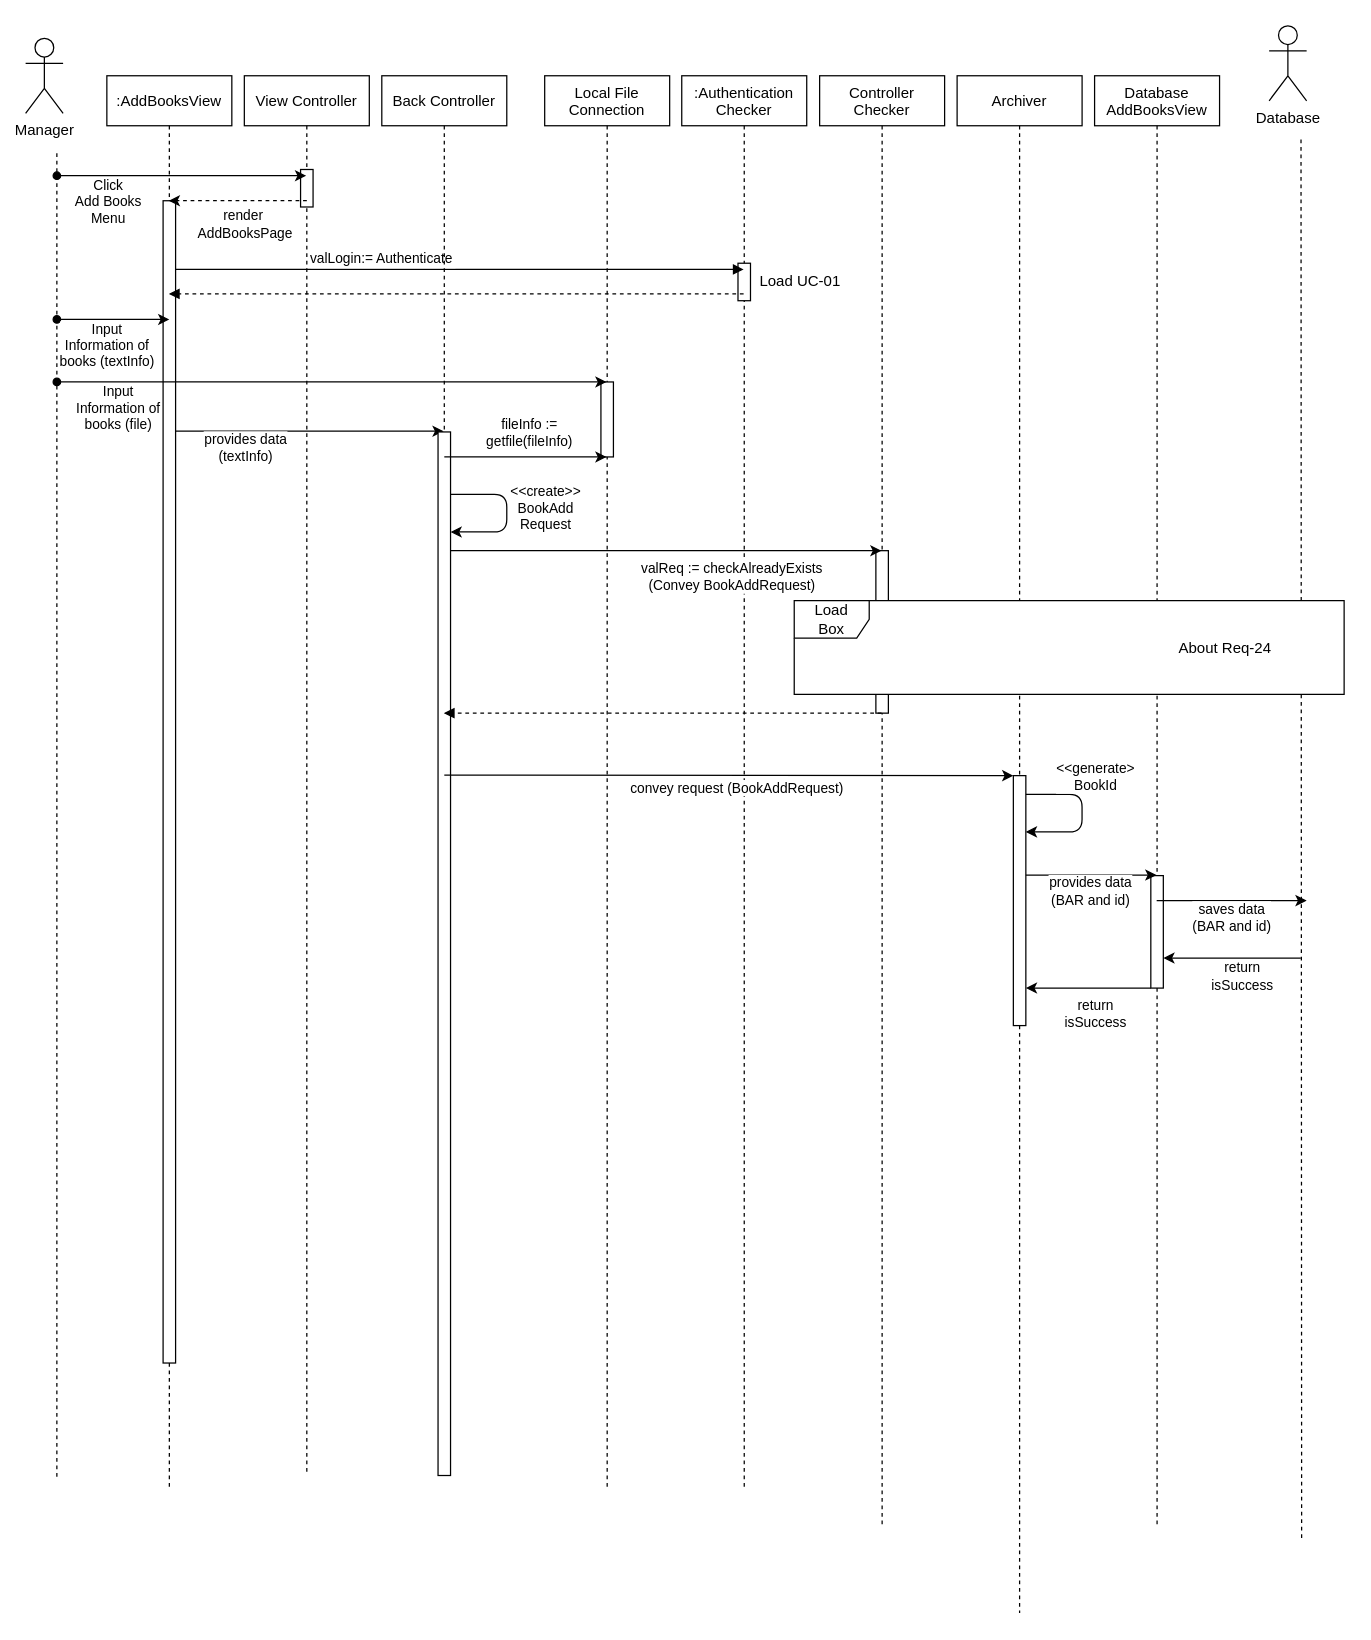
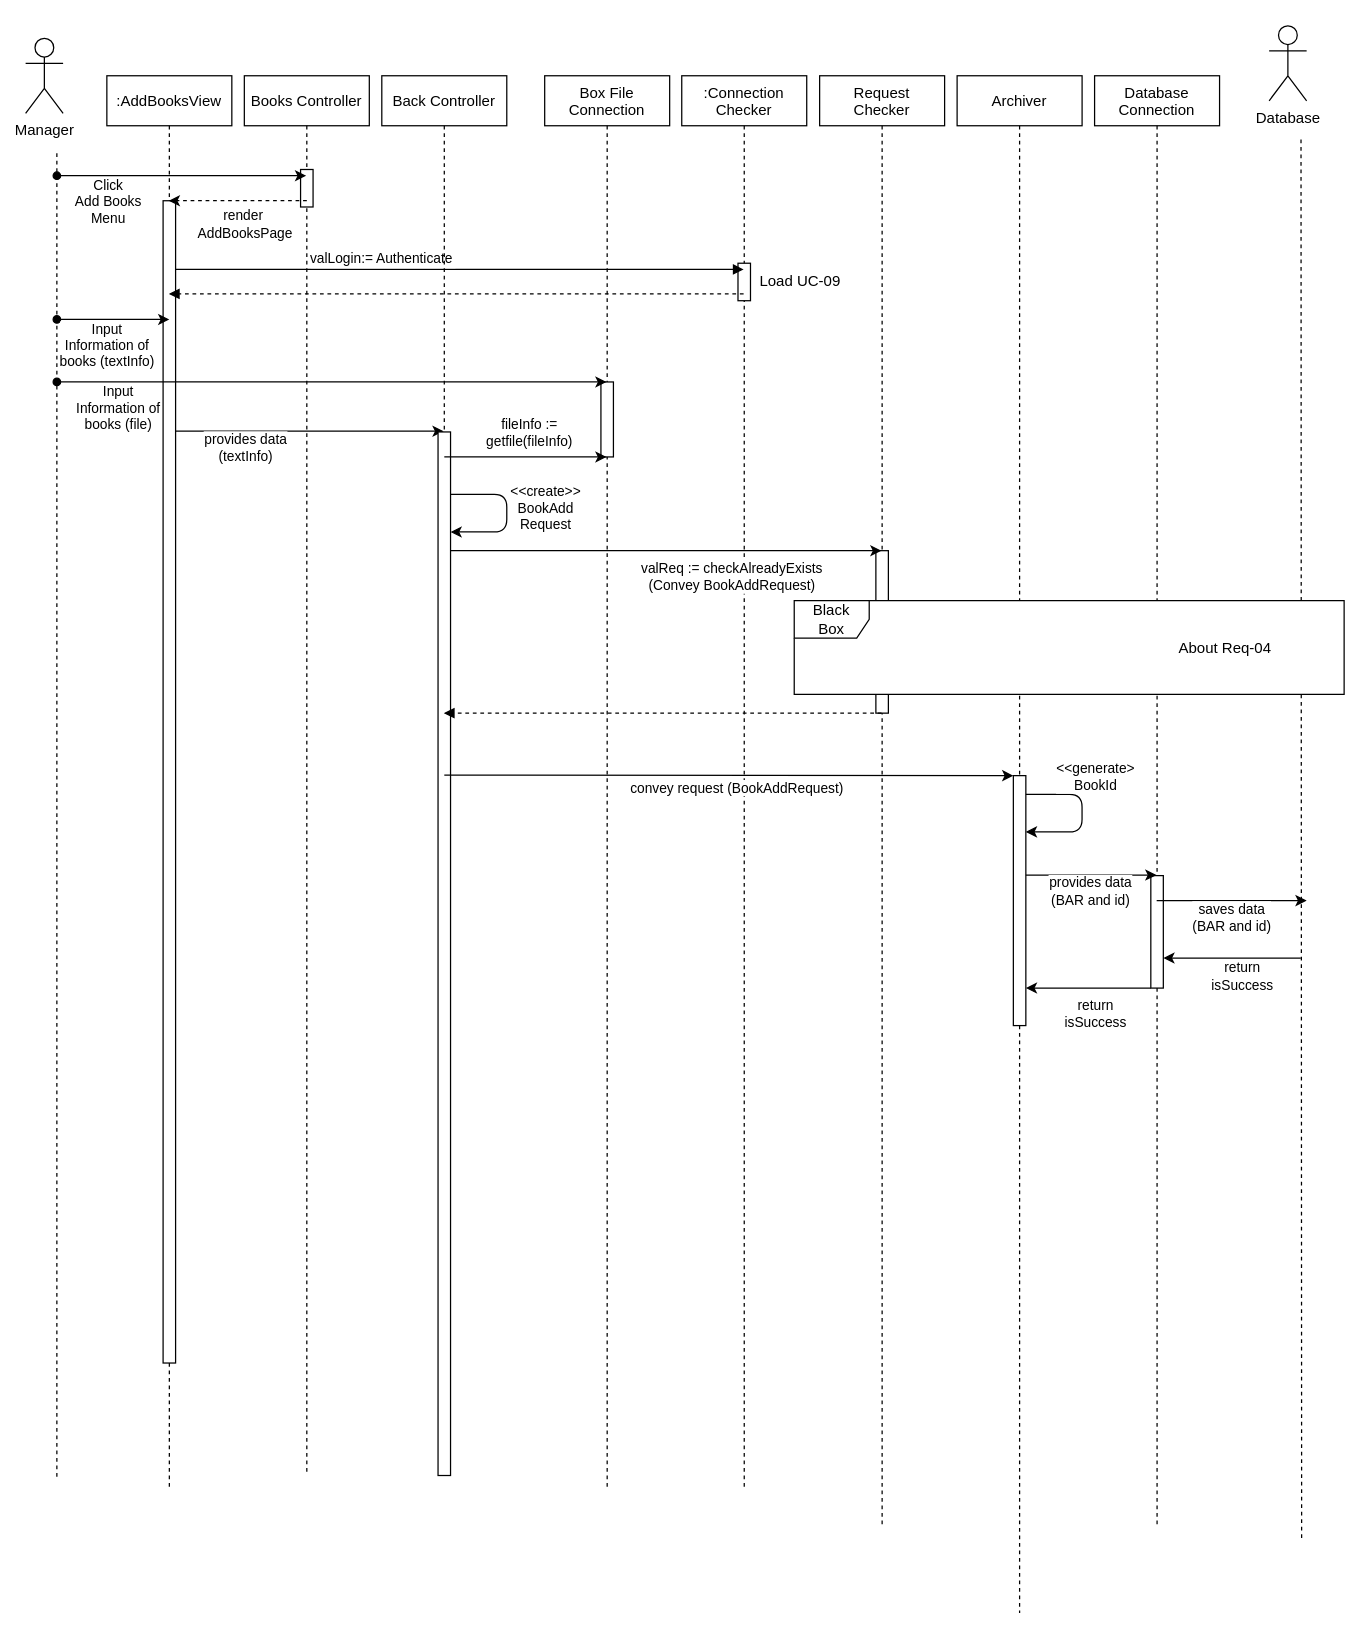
(607, 93) -> (607, 93)
(744, 93) -> (744, 93)
(882, 93) -> (882, 93)
(1157, 93) -> (1157, 93)
(306, 101) -> (306, 101)
(801, 282) -> (801, 282)
(832, 619) -> (832, 619)
(1226, 648) -> (1226, 648)
